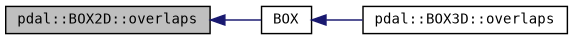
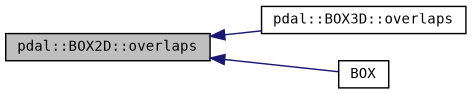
(344, 20) -> (243, 33)
